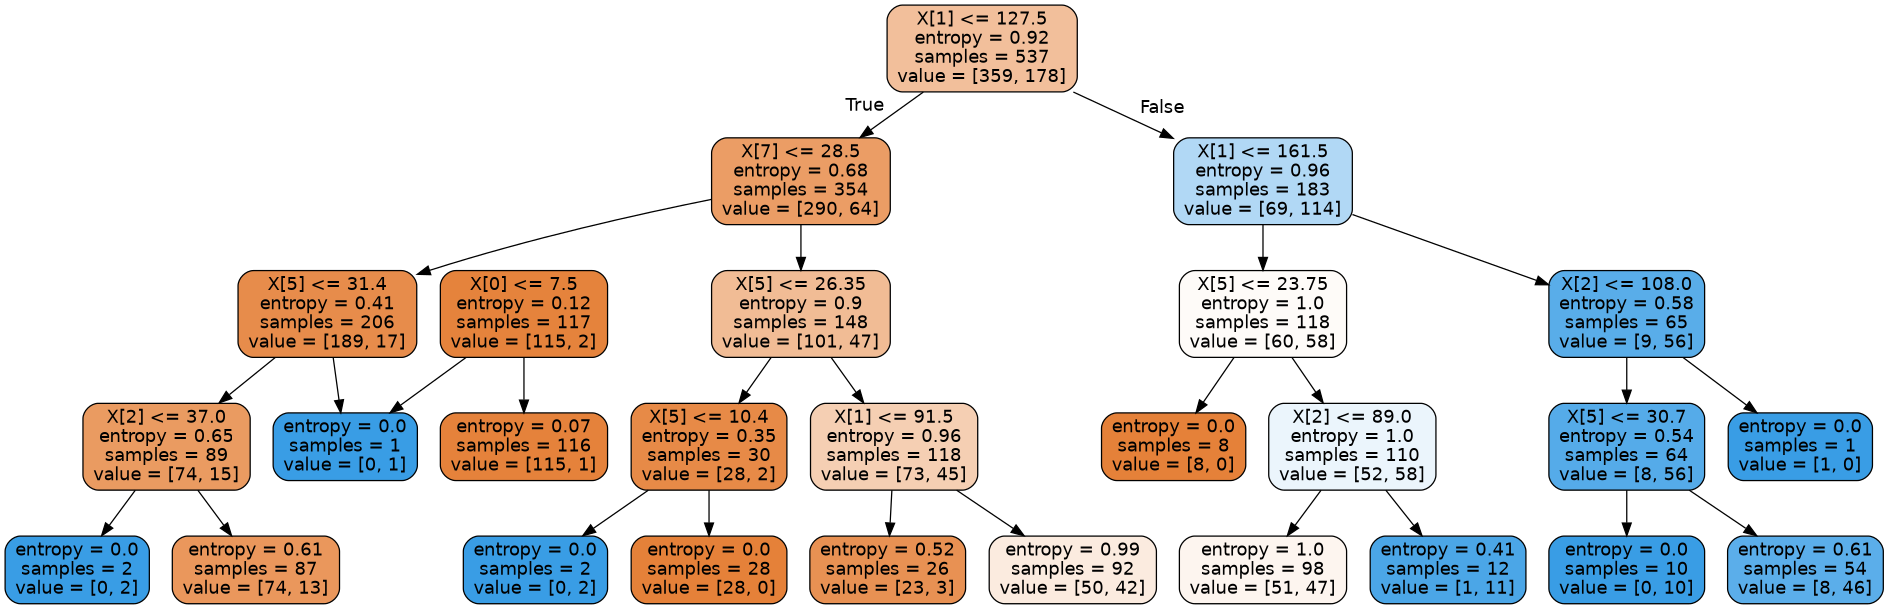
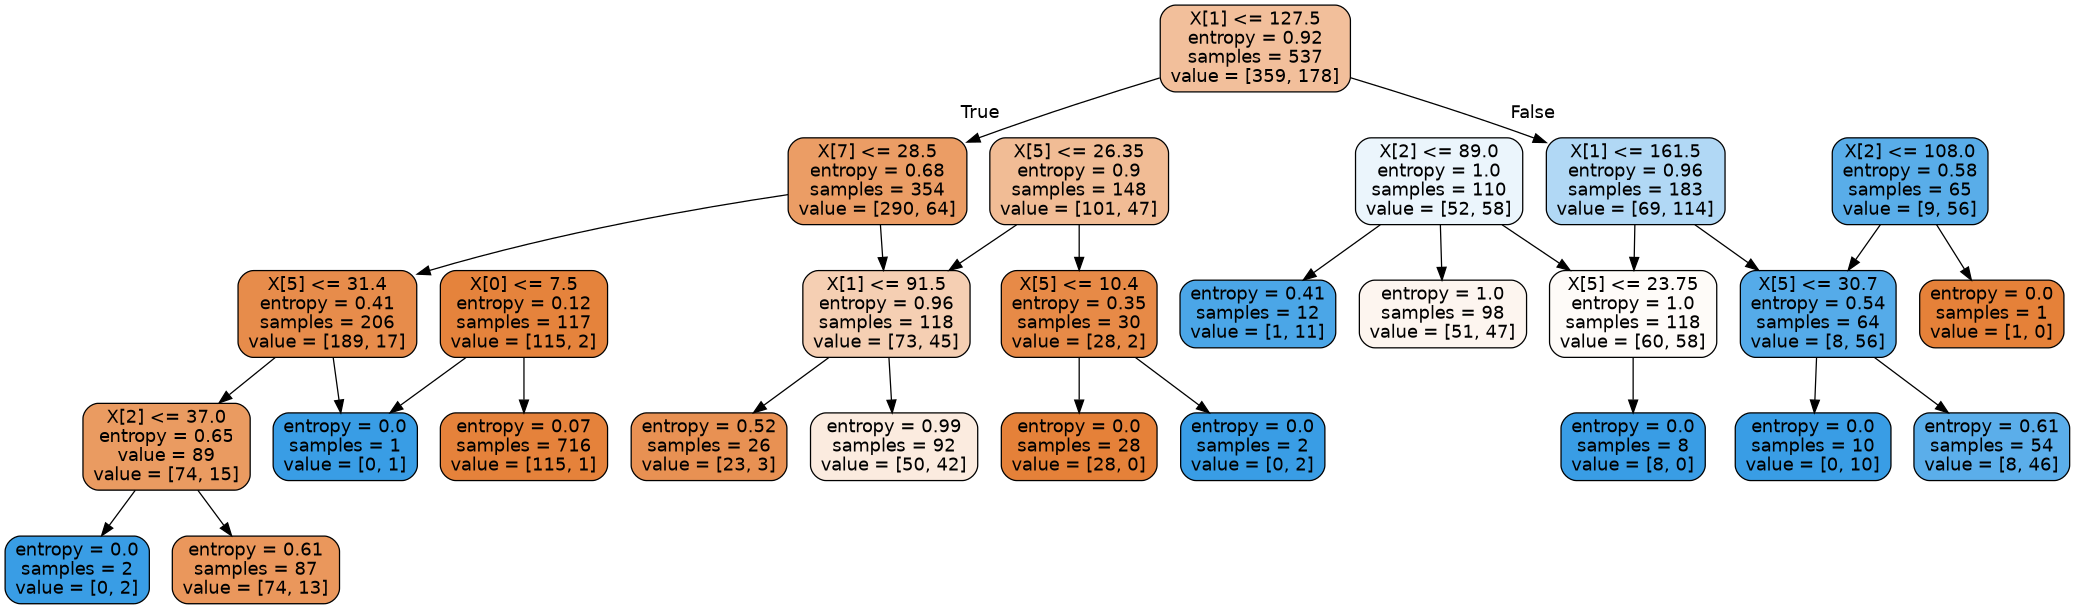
(801, 241) -> (882, 241)
(1445, 248) -> (1721, 244)
(1304, 375) -> (1531, 244)
(167, 447) -> (167, 447)
(524, 447) -> (524, 447)
(1174, 447) -> (1633, 447)
(1800, 447) -> (1992, 314)
